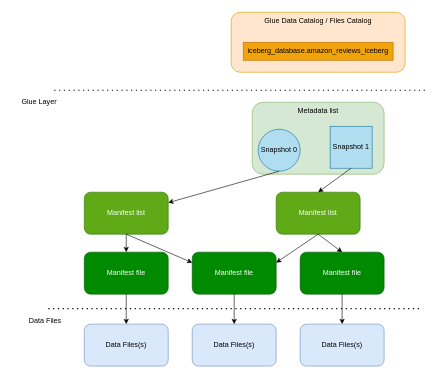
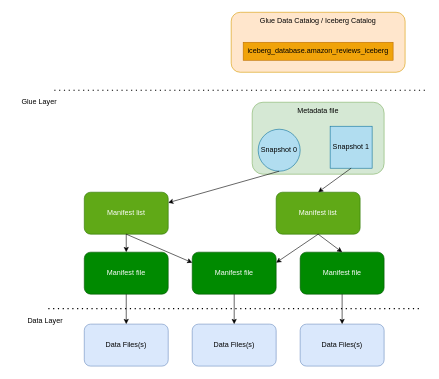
(318, 21) -> (318, 21)
(318, 111) -> (318, 111)
(45, 321) -> (45, 321)
